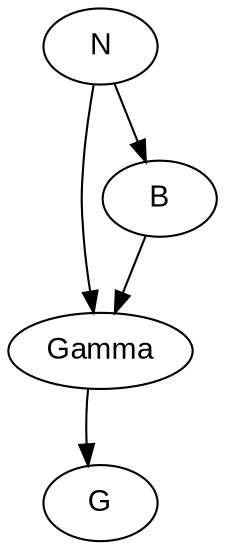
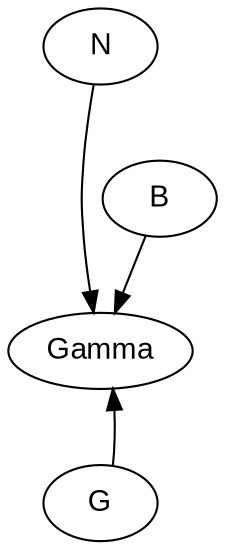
(126, 113) -> none
(86, 416) -> (115, 438)
